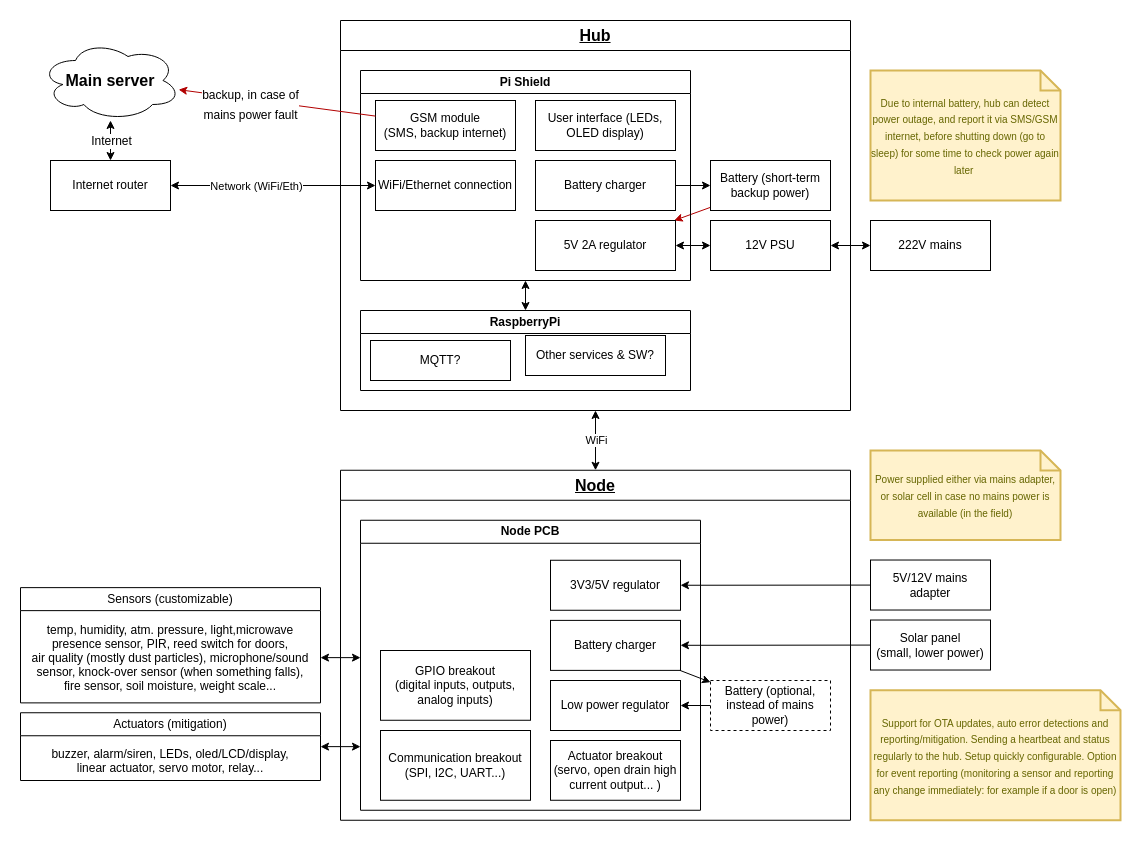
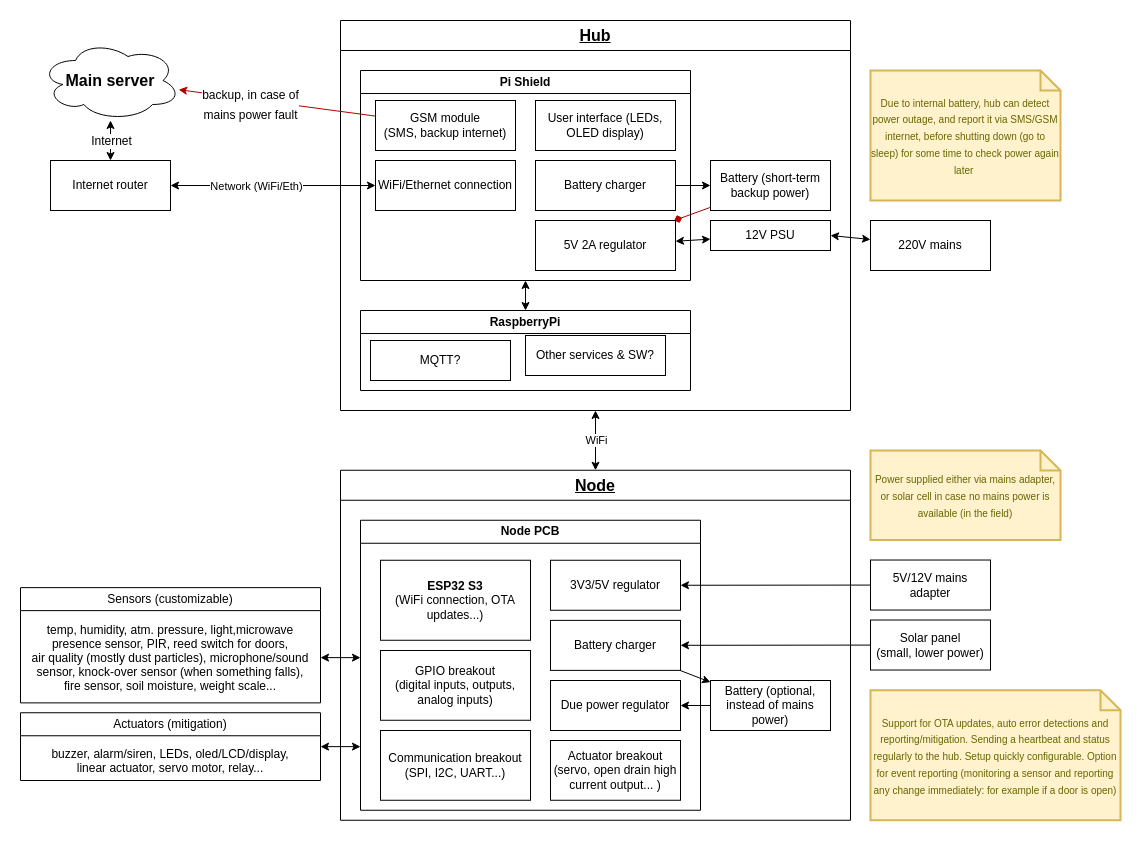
(682, 218) -> (682, 218)
(771, 246) -> (771, 236)
(931, 246) -> (931, 246)
none -> (456, 600)
(616, 706) -> (616, 706)
(771, 706) -> (771, 706)
